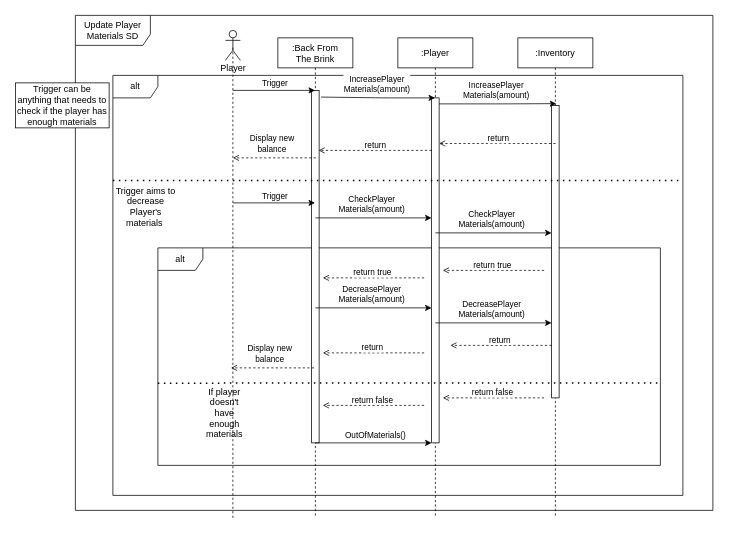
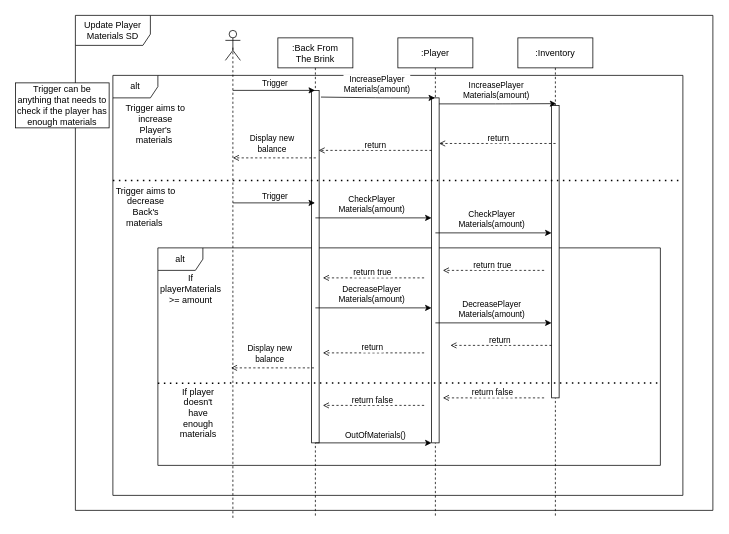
(233, 68) -> none
none -> (155, 124)
(146, 207) -> (146, 207)
none -> (191, 289)
(224, 413) -> (198, 413)
